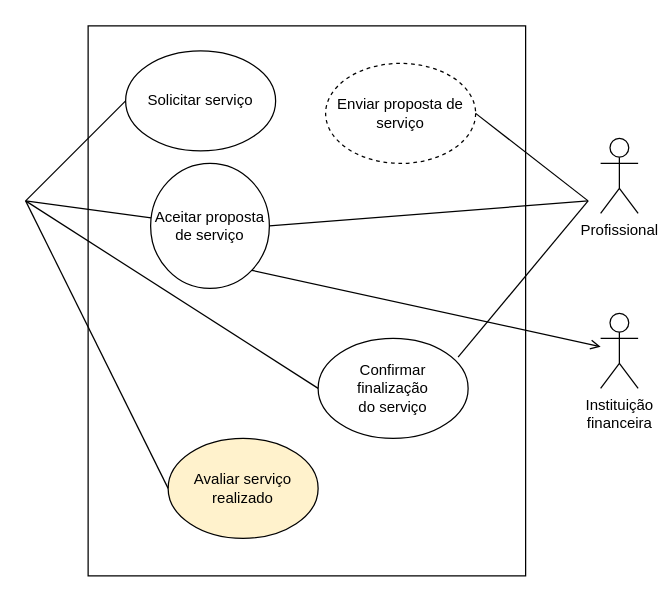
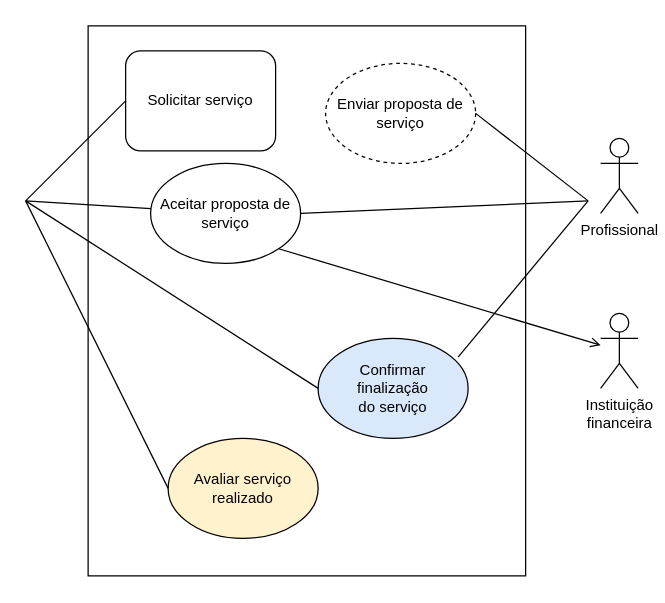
(201, 101) -> (201, 101)
(210, 226) -> (226, 213)
(393, 388) -> (393, 388)
